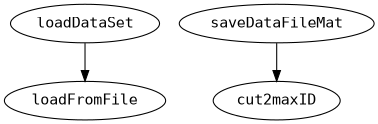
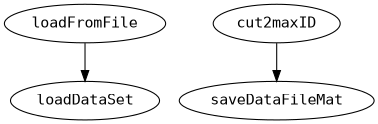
(85, 57) -> (85, 57)
(277, 57) -> (277, 57)
